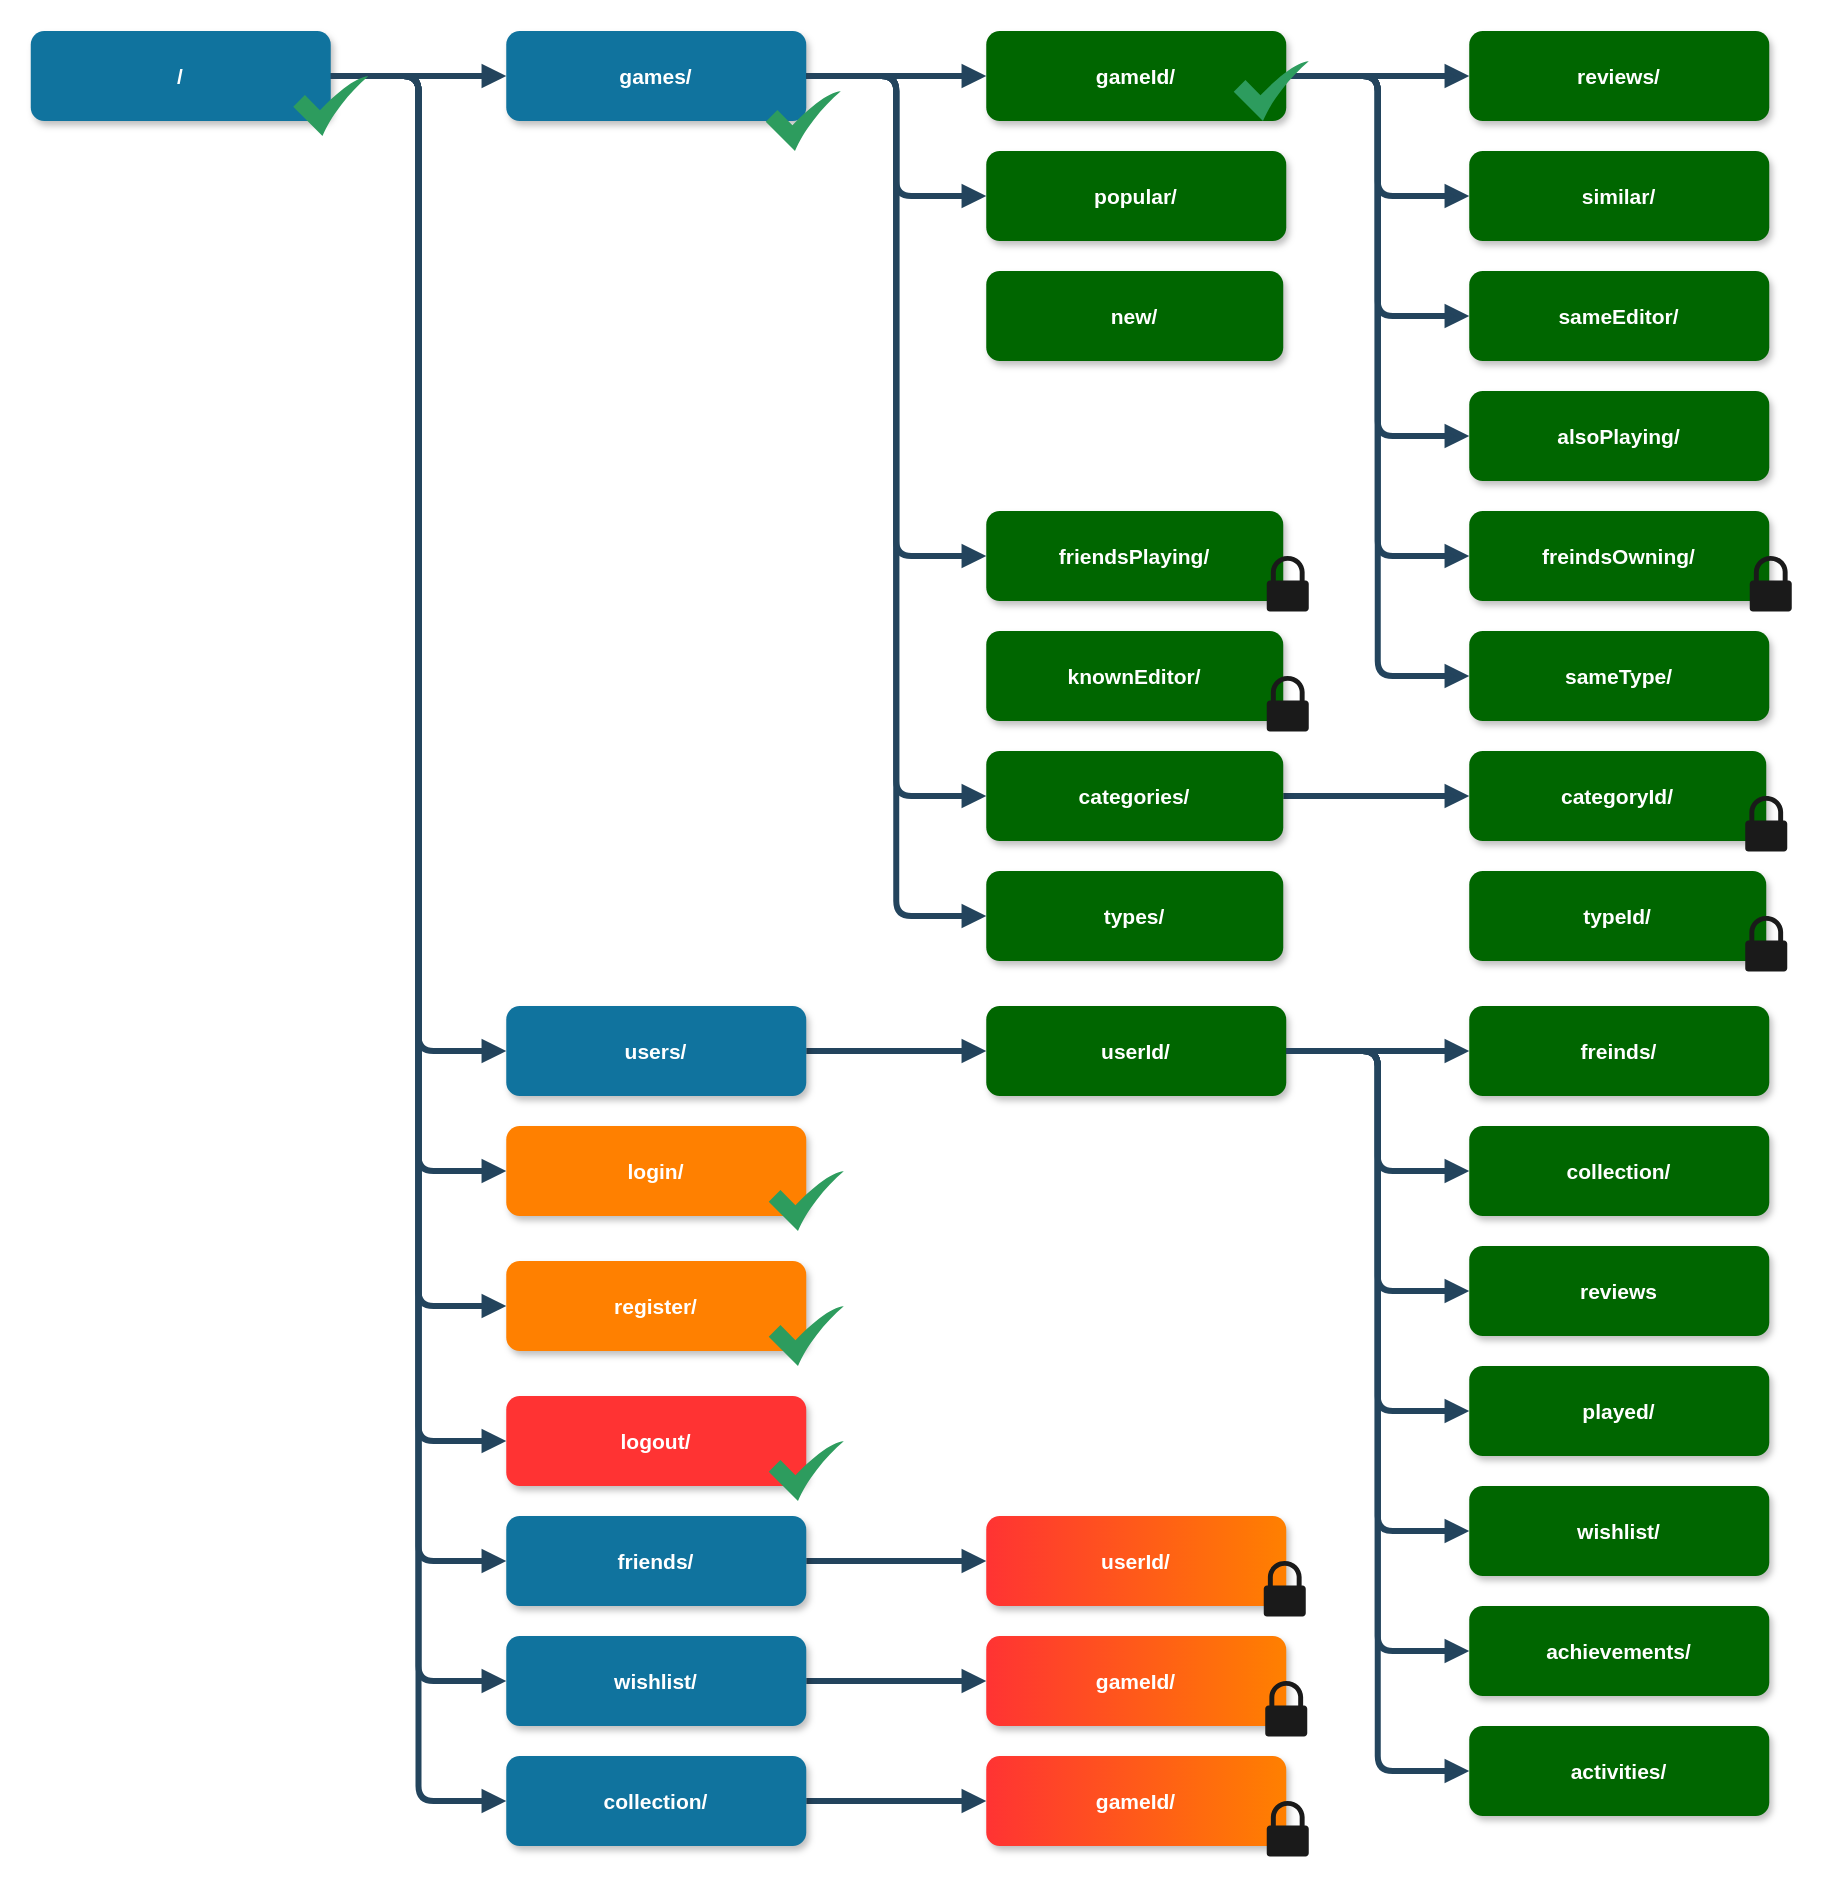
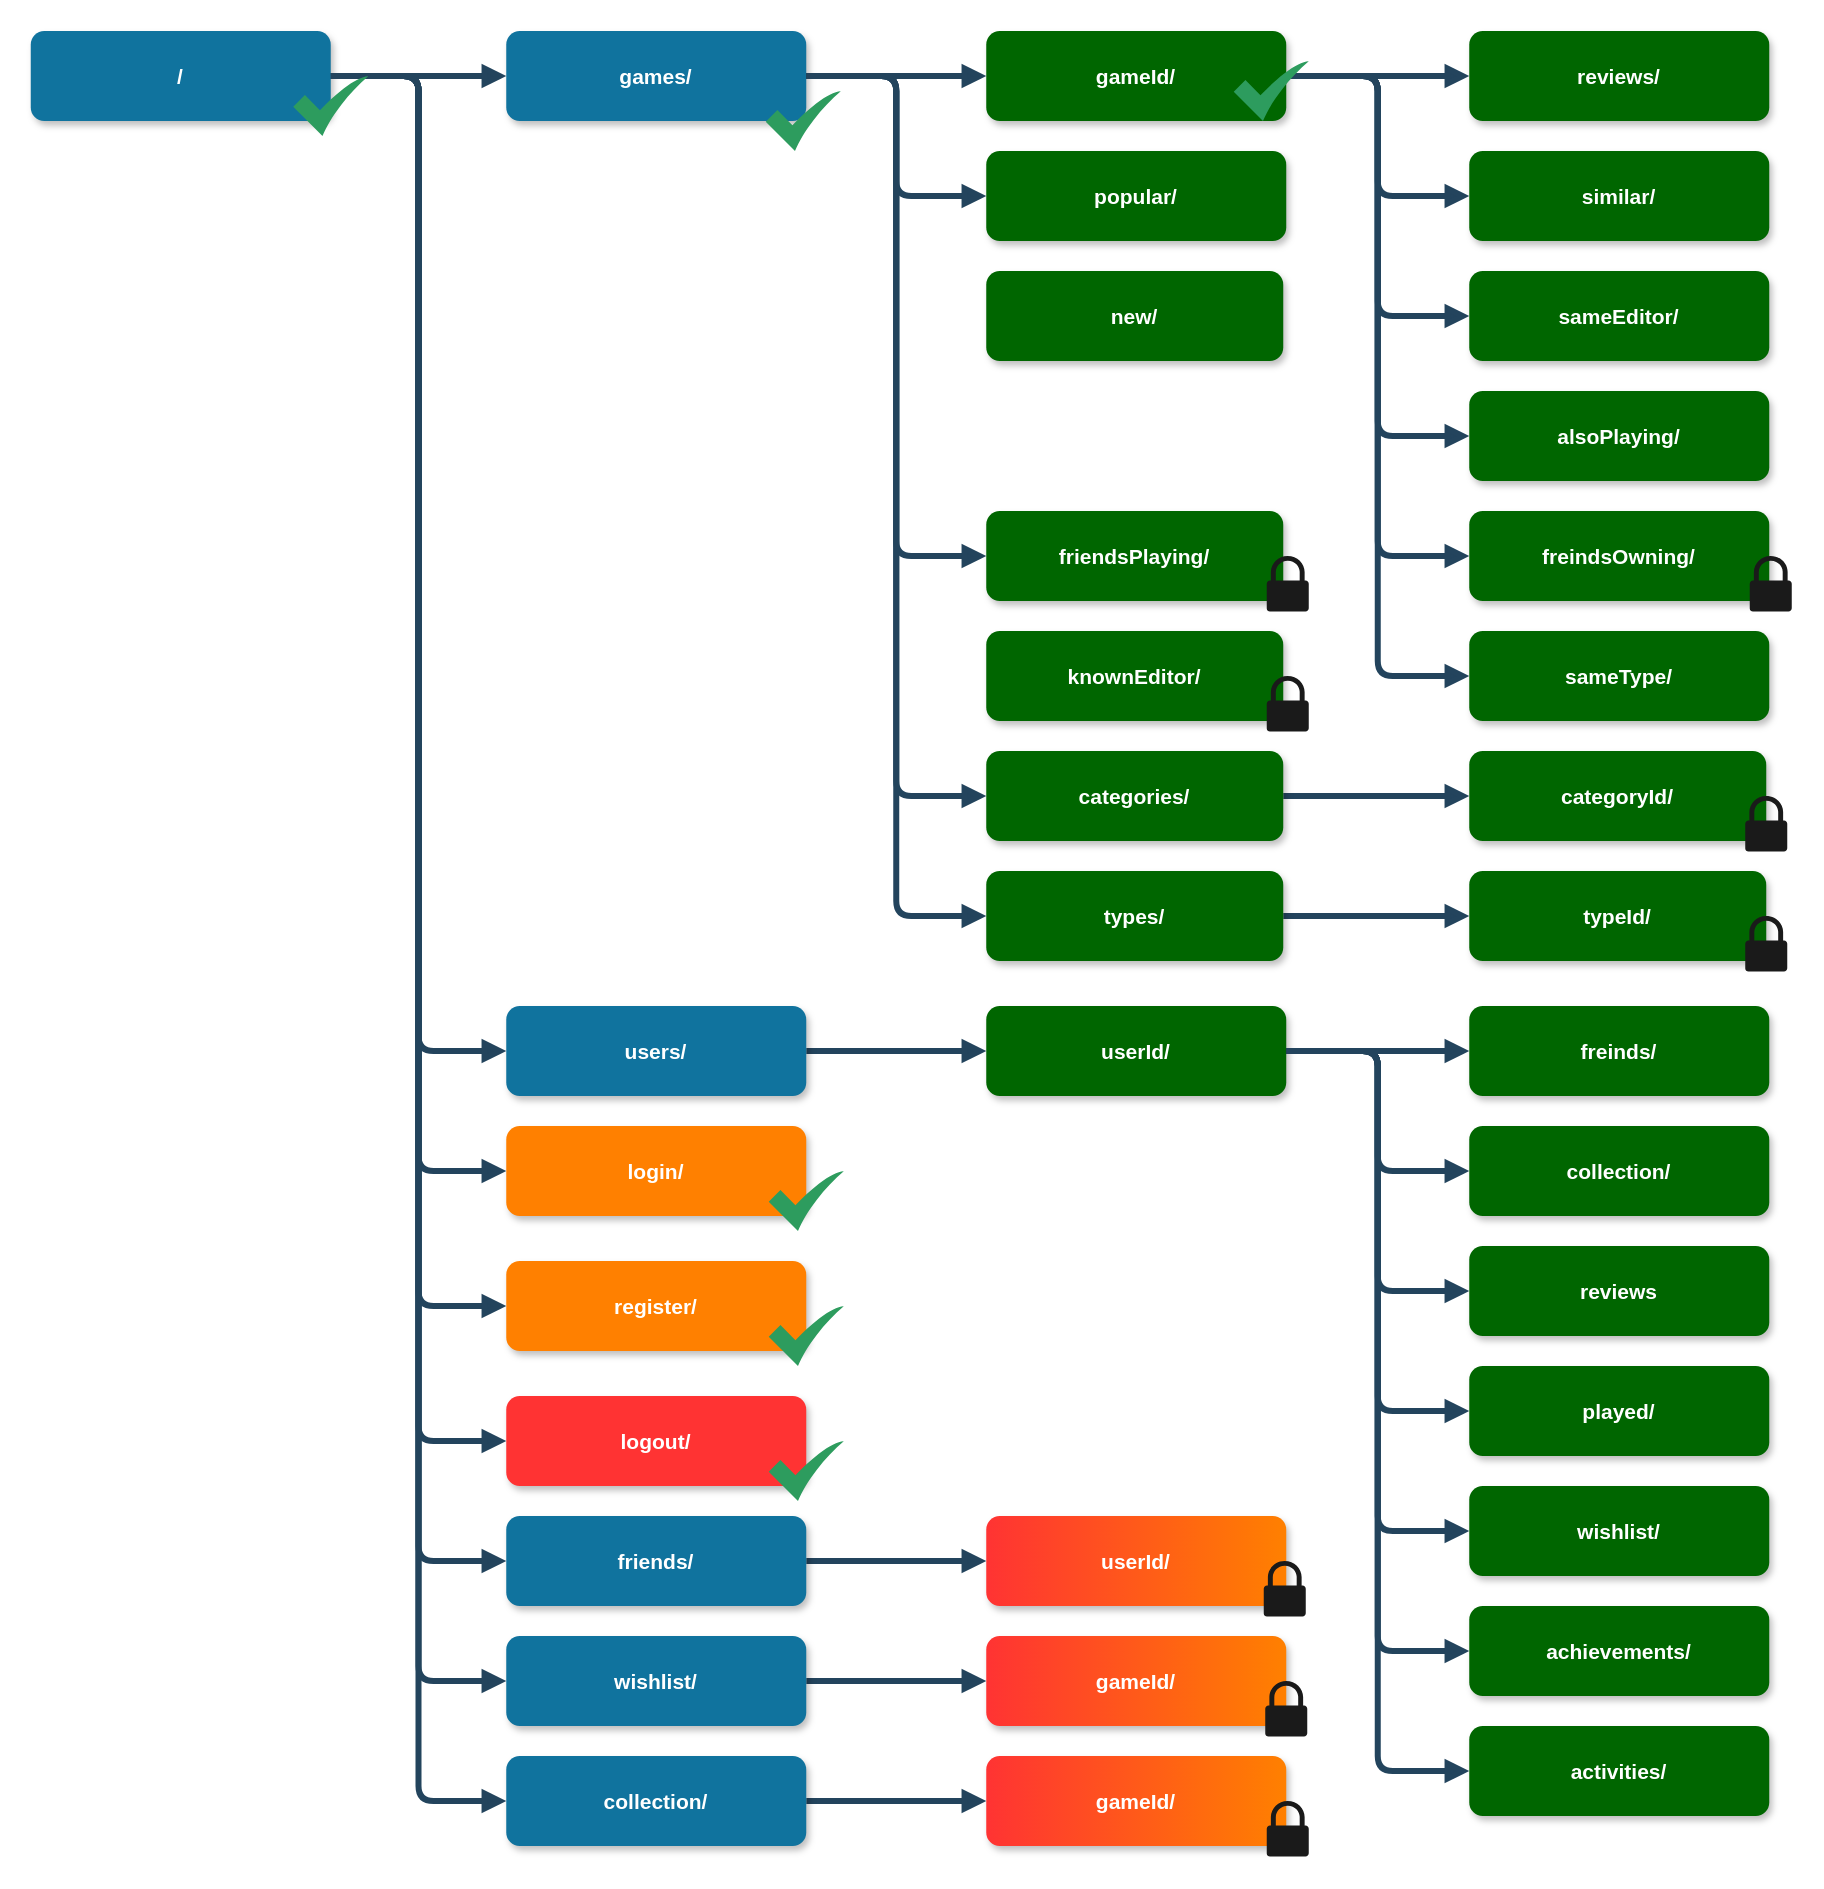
none -> (1365, 916)
